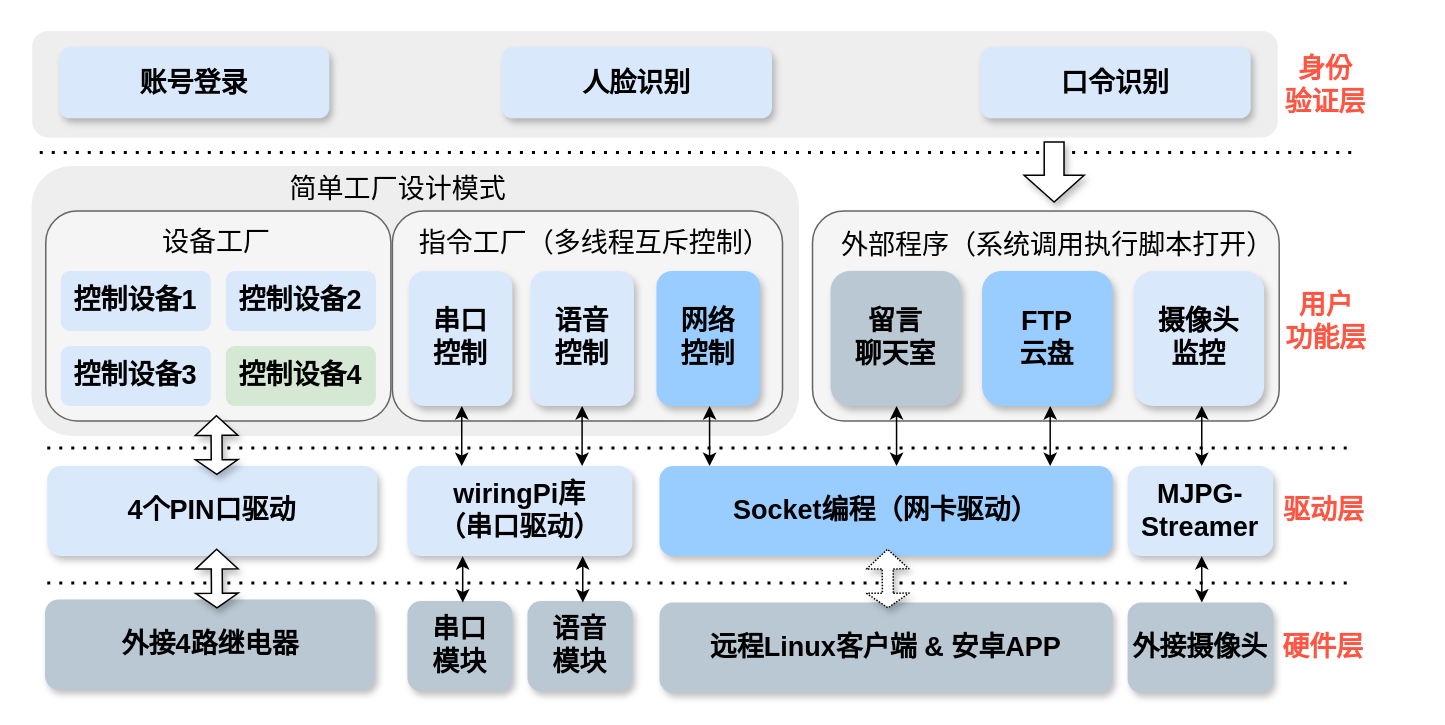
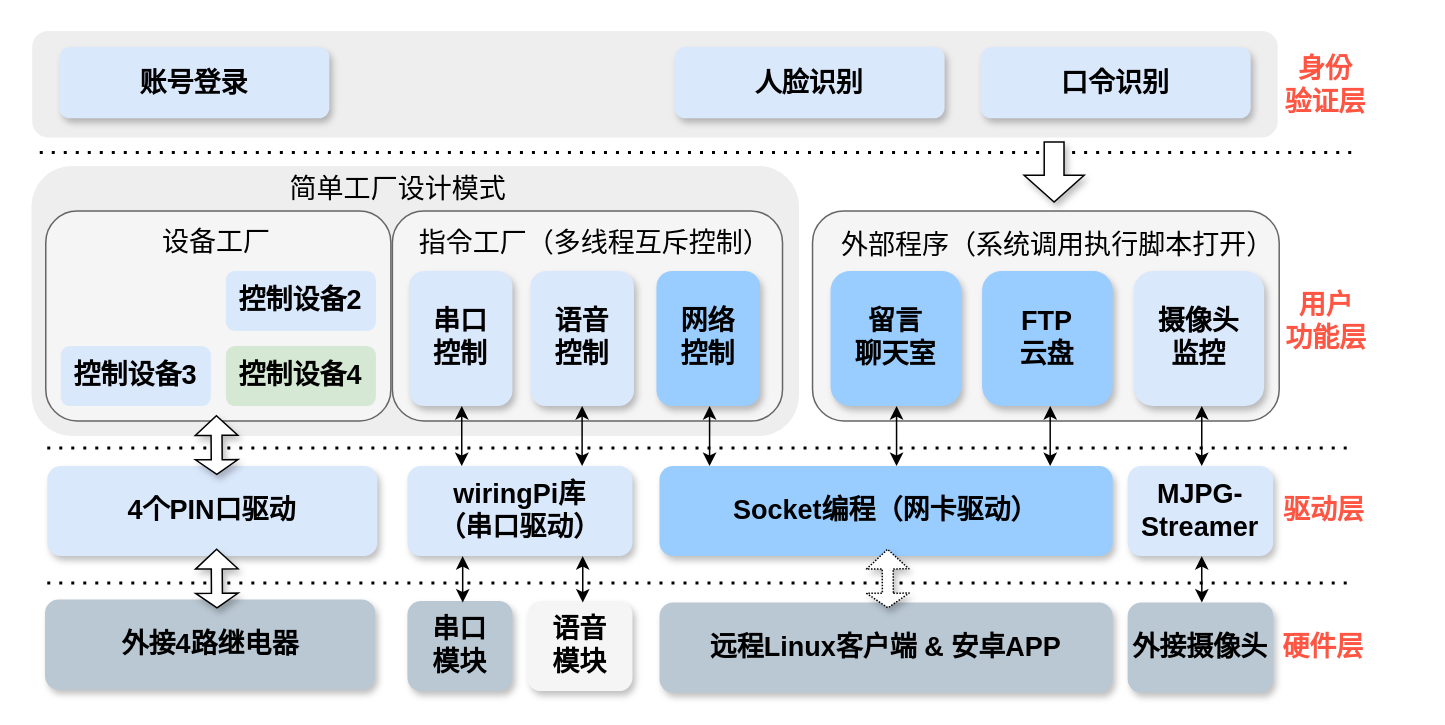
(637, 83) -> (809, 83)
(136, 301) -> none
(896, 338) -> (896, 338)
(580, 646) -> (580, 646)
